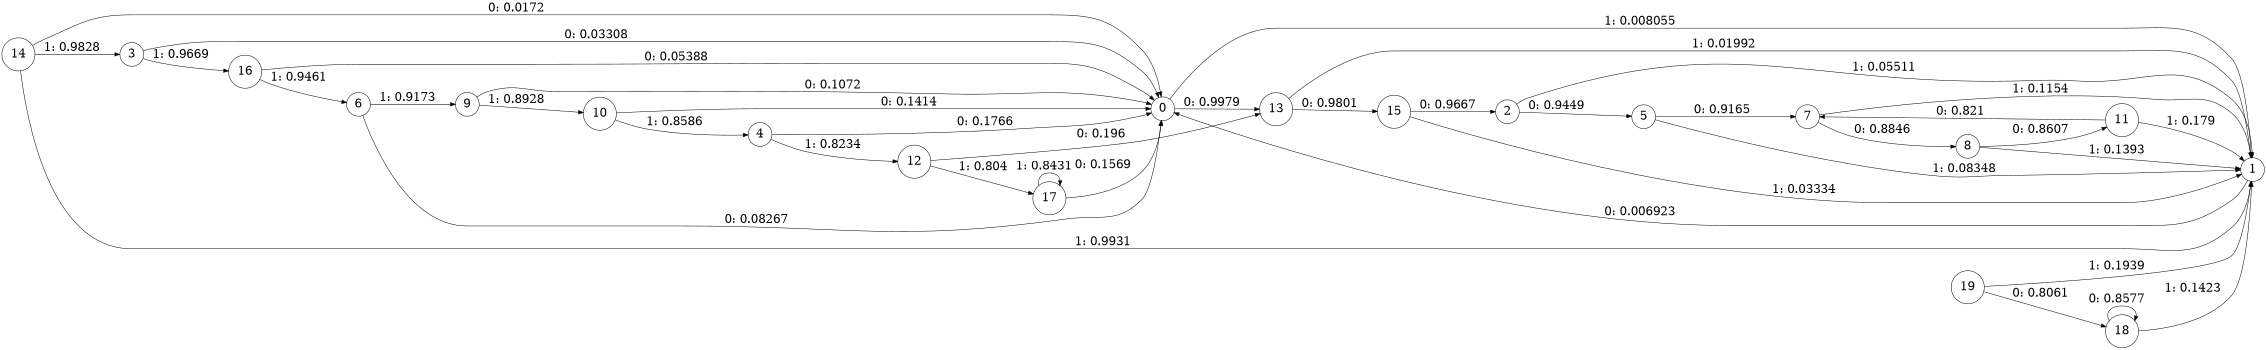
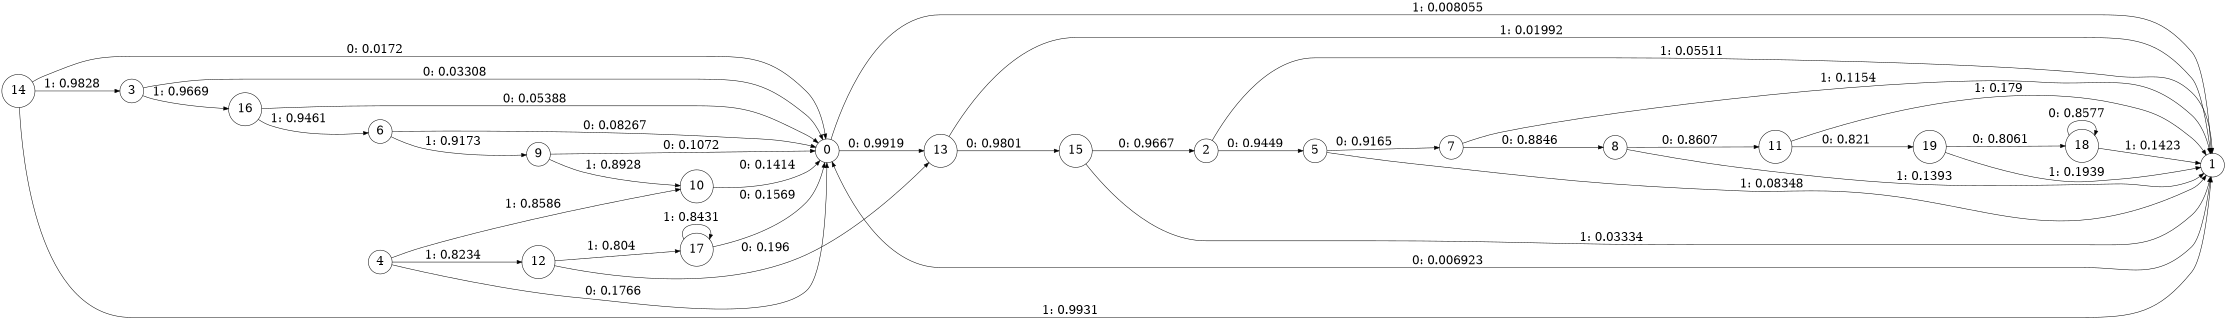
(1217, 103) -> (882, 144)
(1965, 118) -> (1850, 147)
(678, 133) -> (532, 219)
